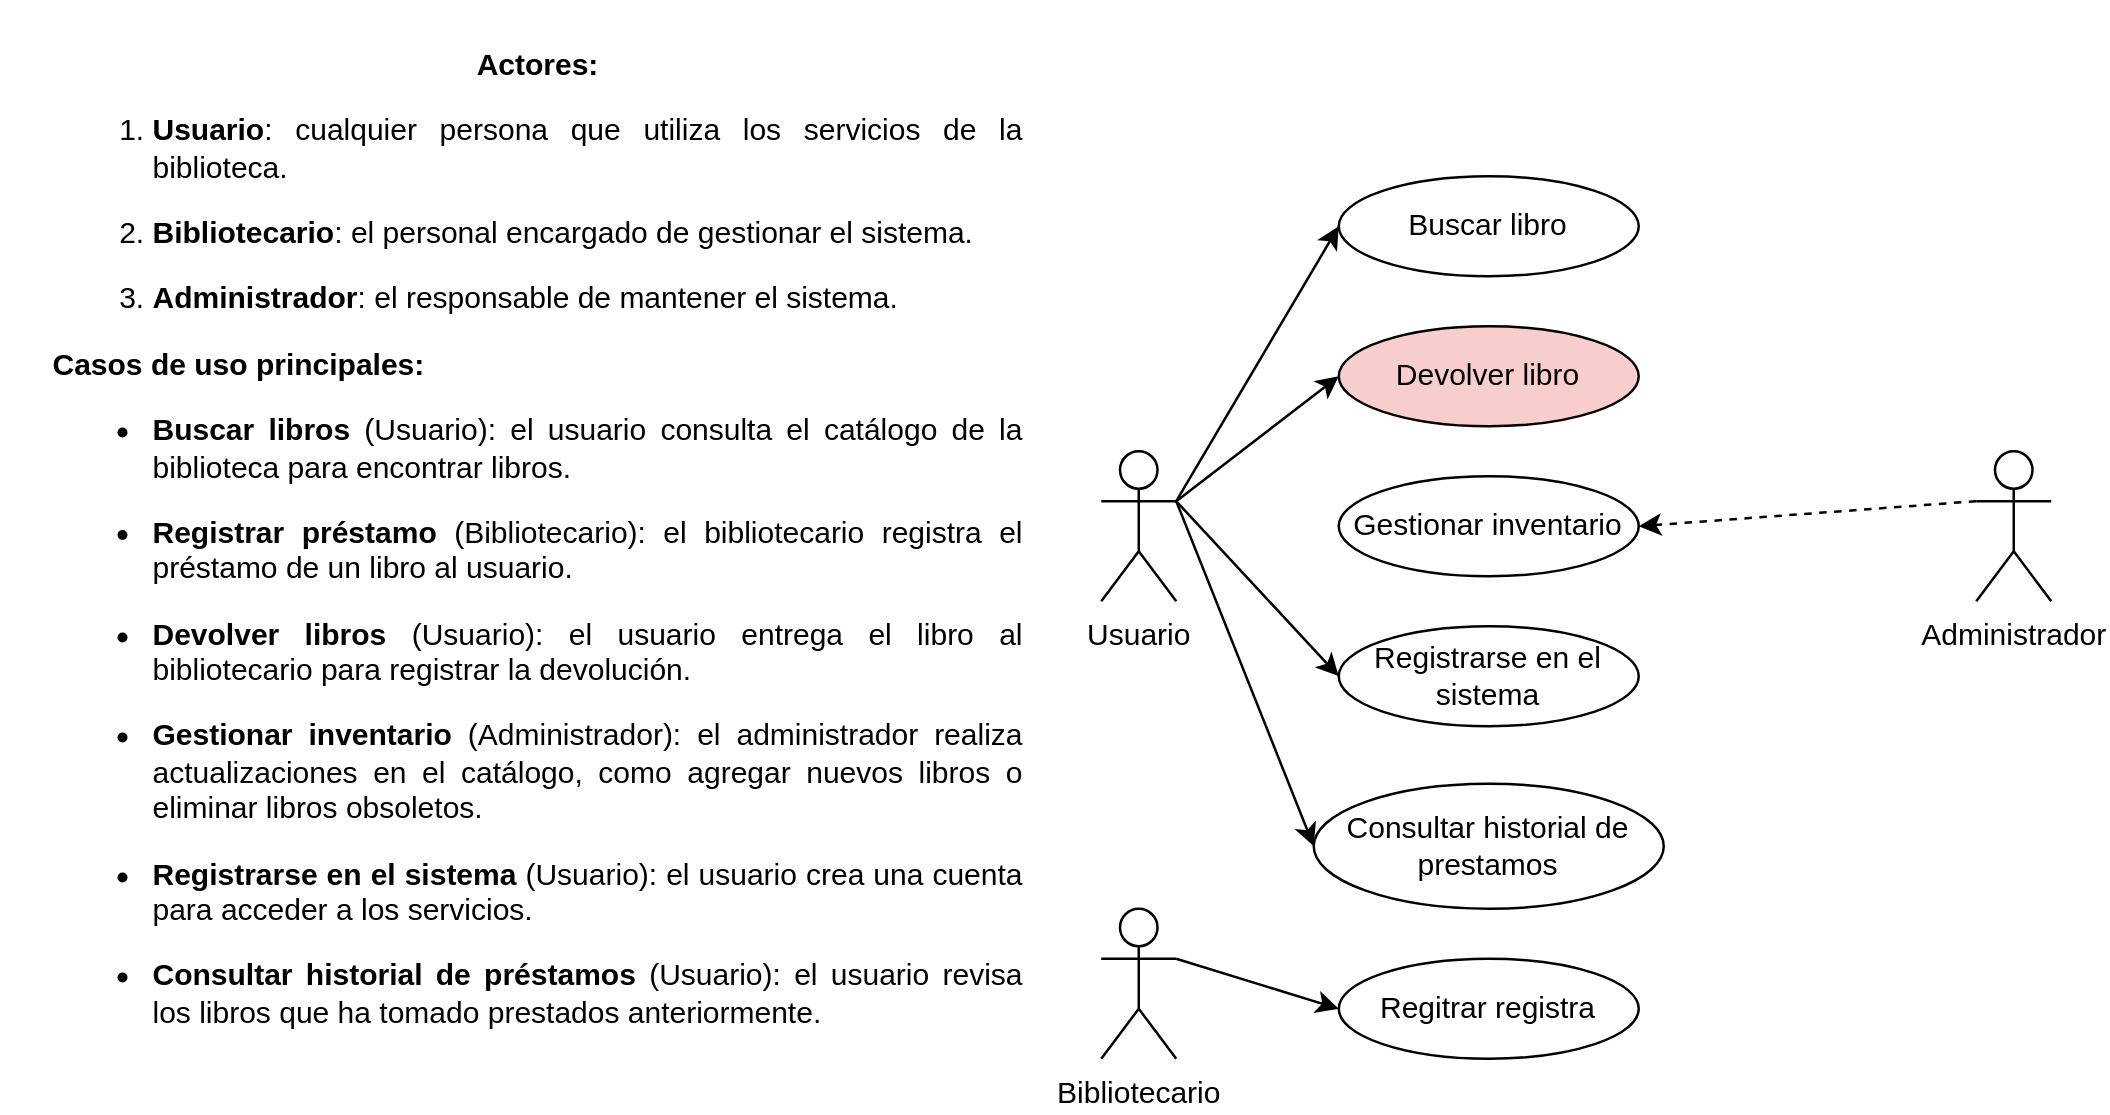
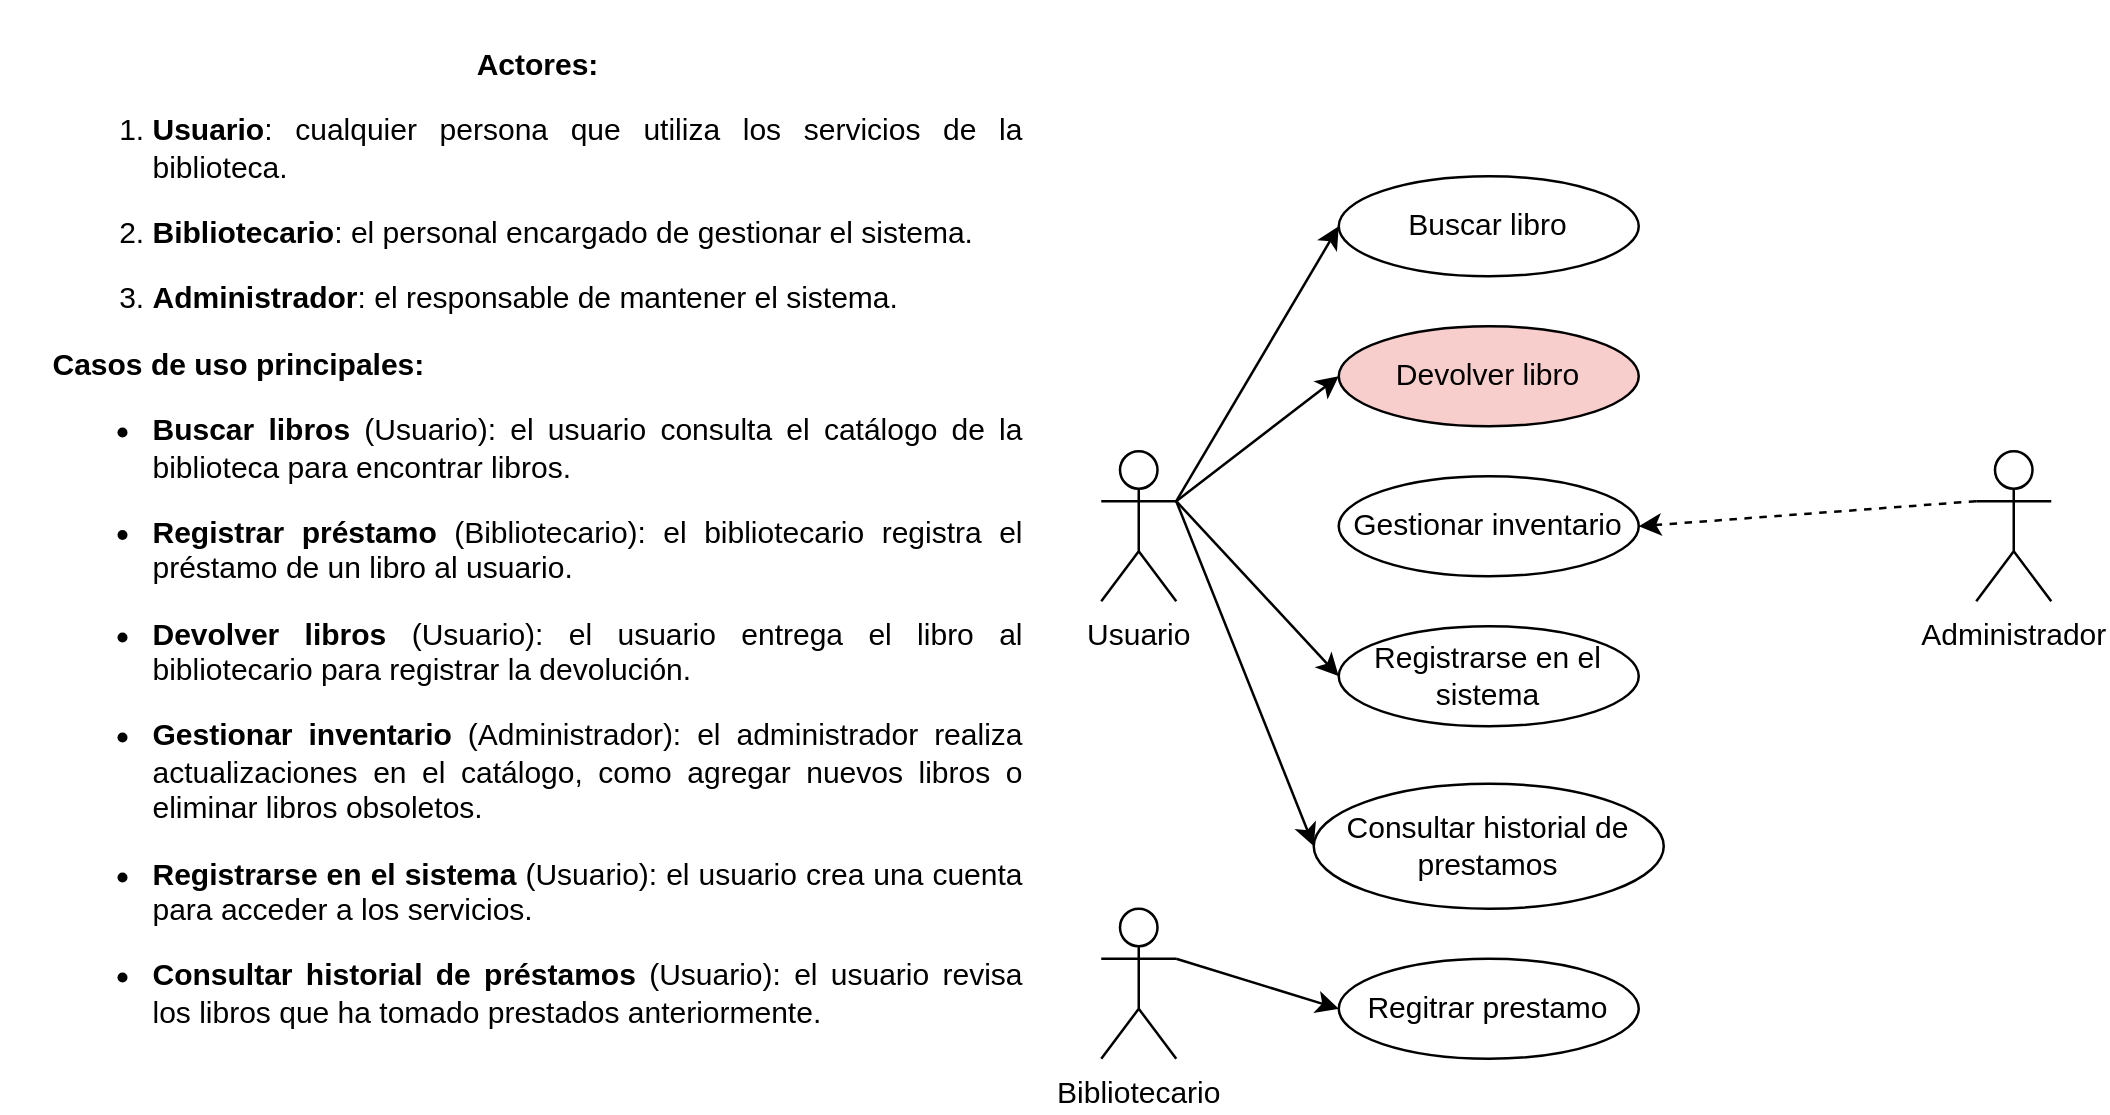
(1489, 1009) -> (1489, 1009)
